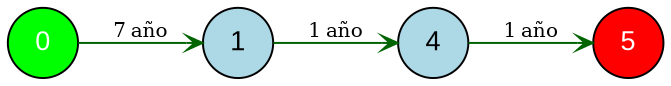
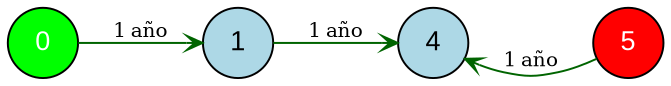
(140, 32) -> (140, 32)
(523, 43) -> (539, 75)
